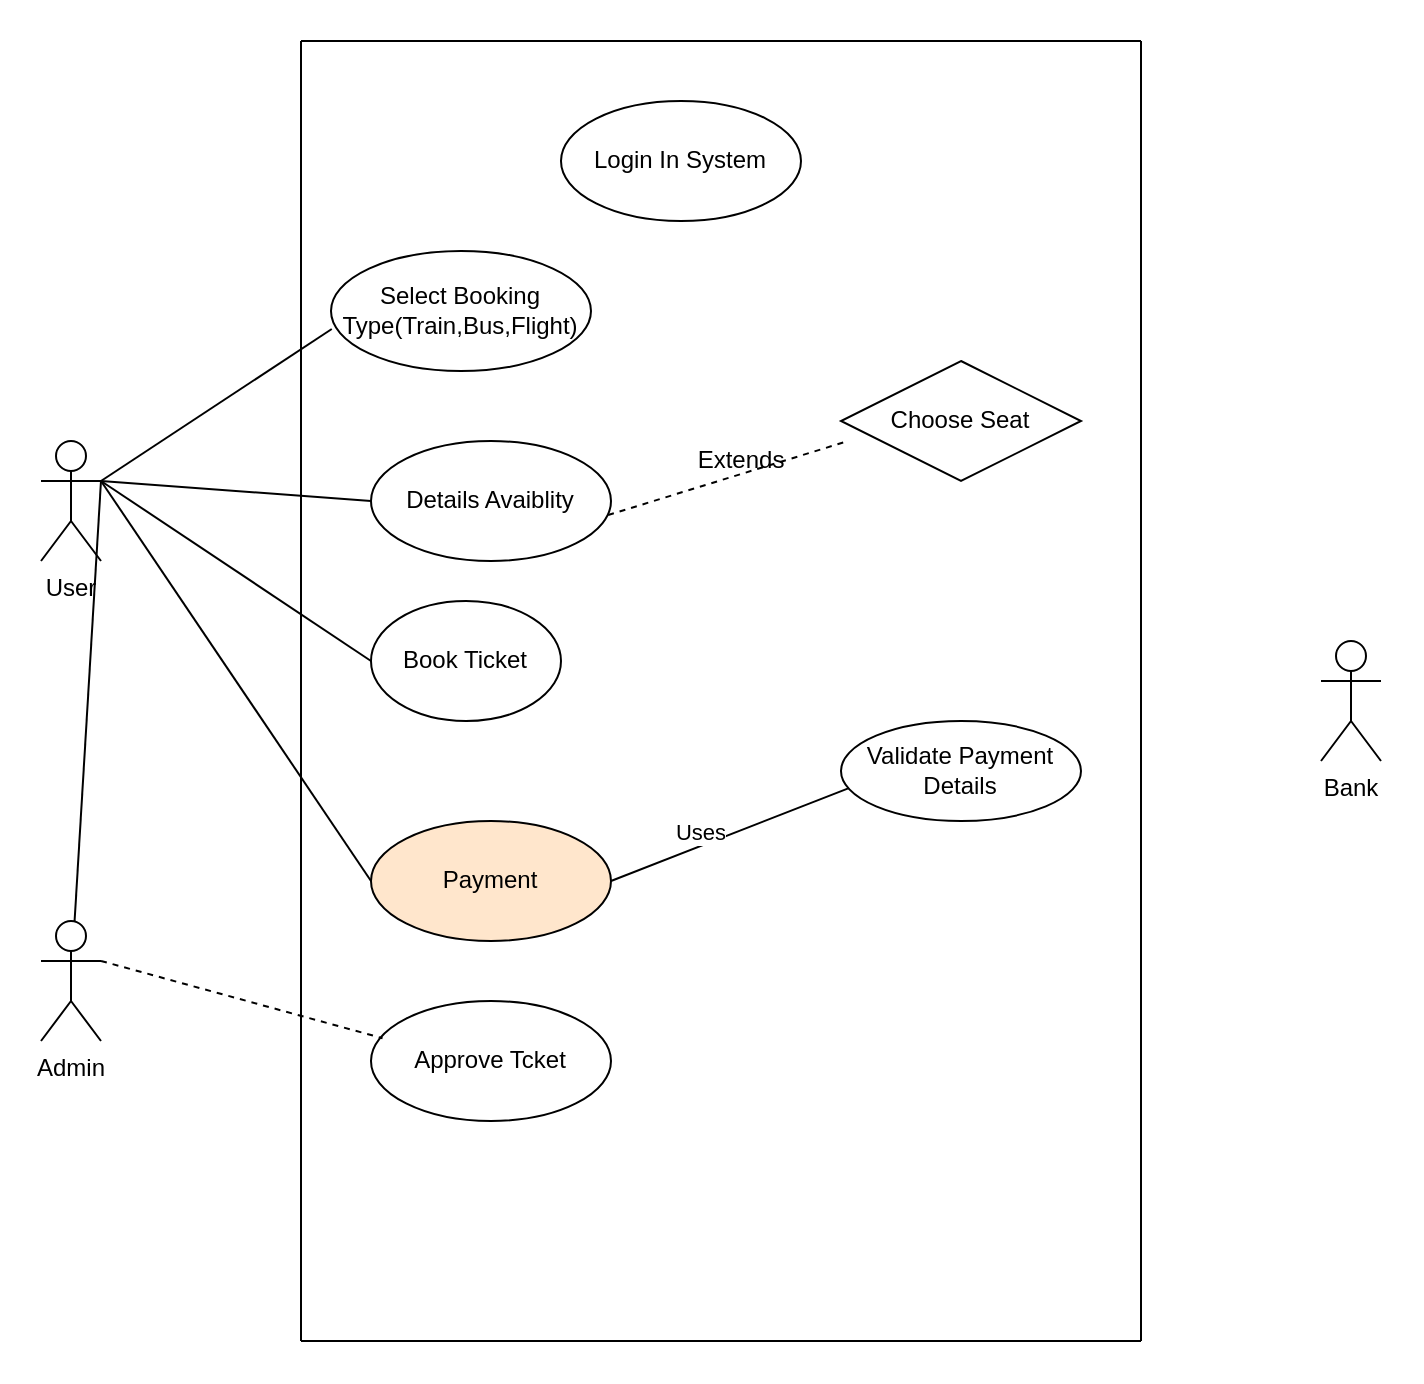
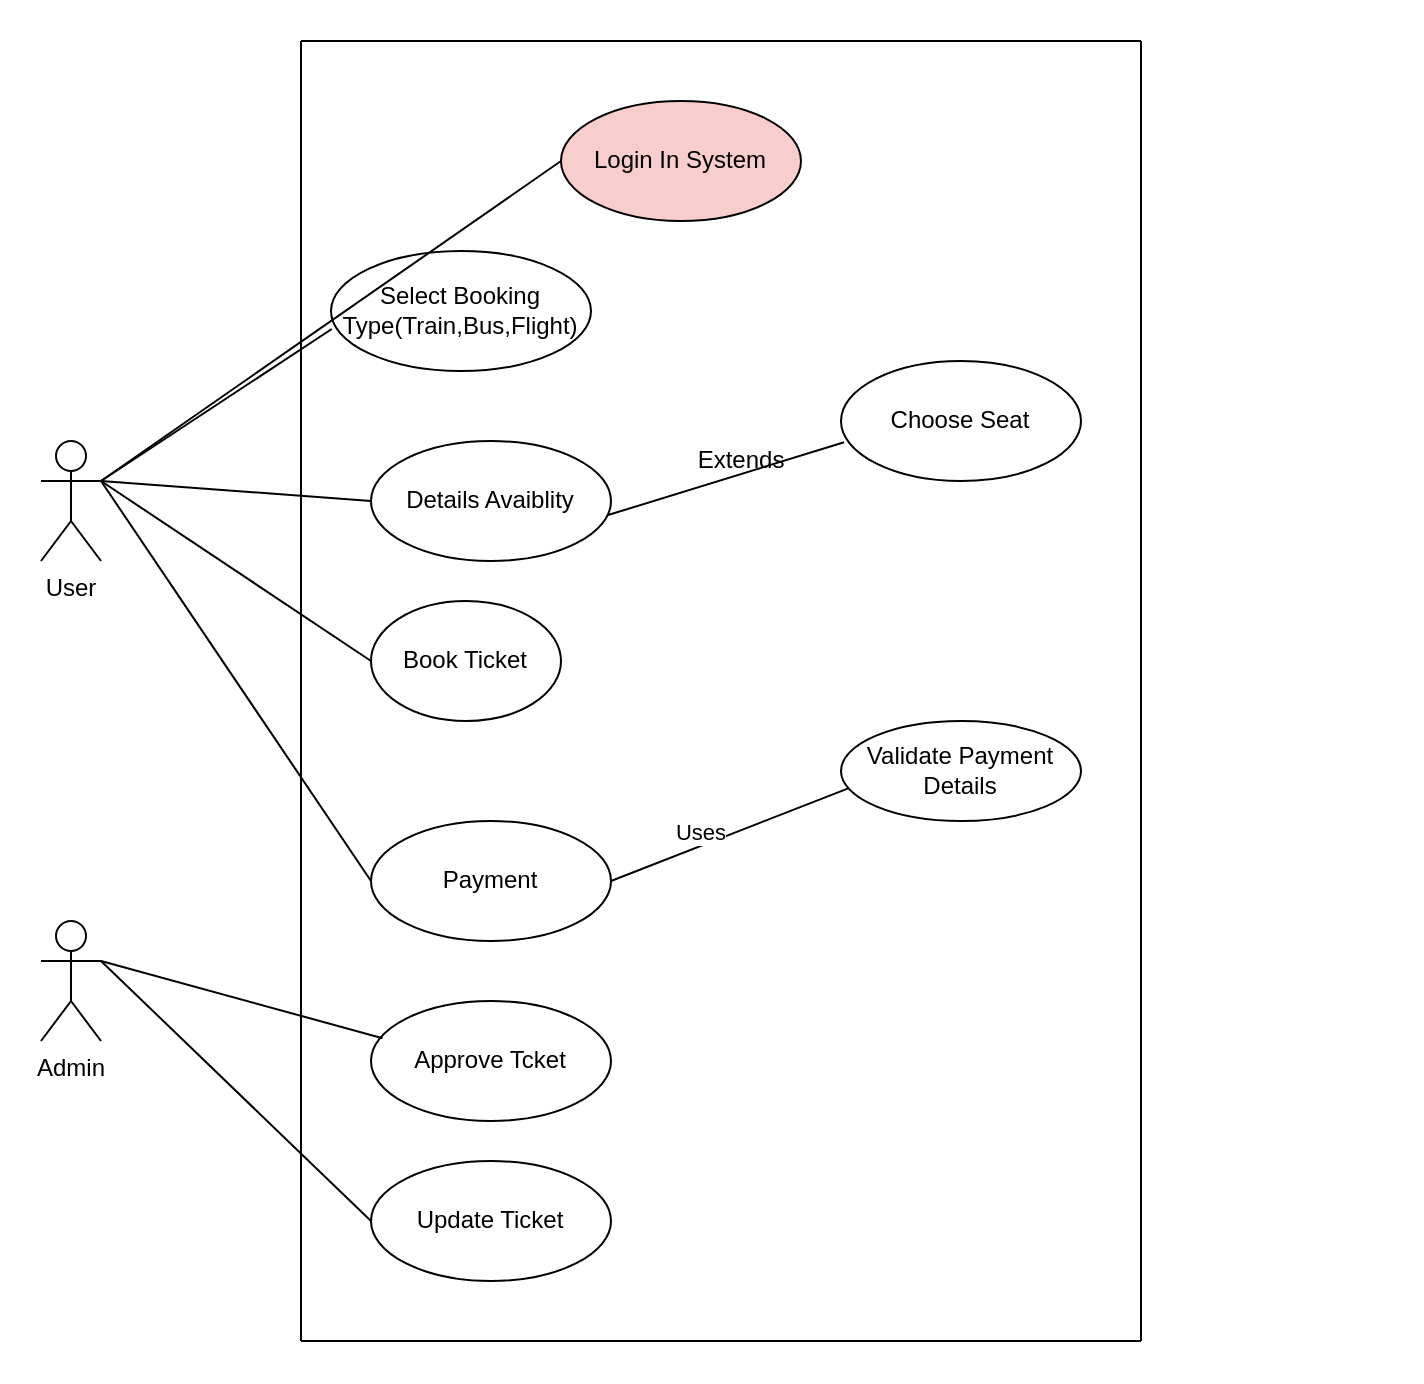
(681, 161) -> (681, 161)
(961, 421) -> (961, 421)
(728, 478) -> (728, 478)
(1351, 701) -> none
(85, 740) -> (432, 251)
(491, 881) -> (491, 881)
(244, 1000) -> (244, 1000)
none -> (201, 1058)
none -> (491, 1221)
